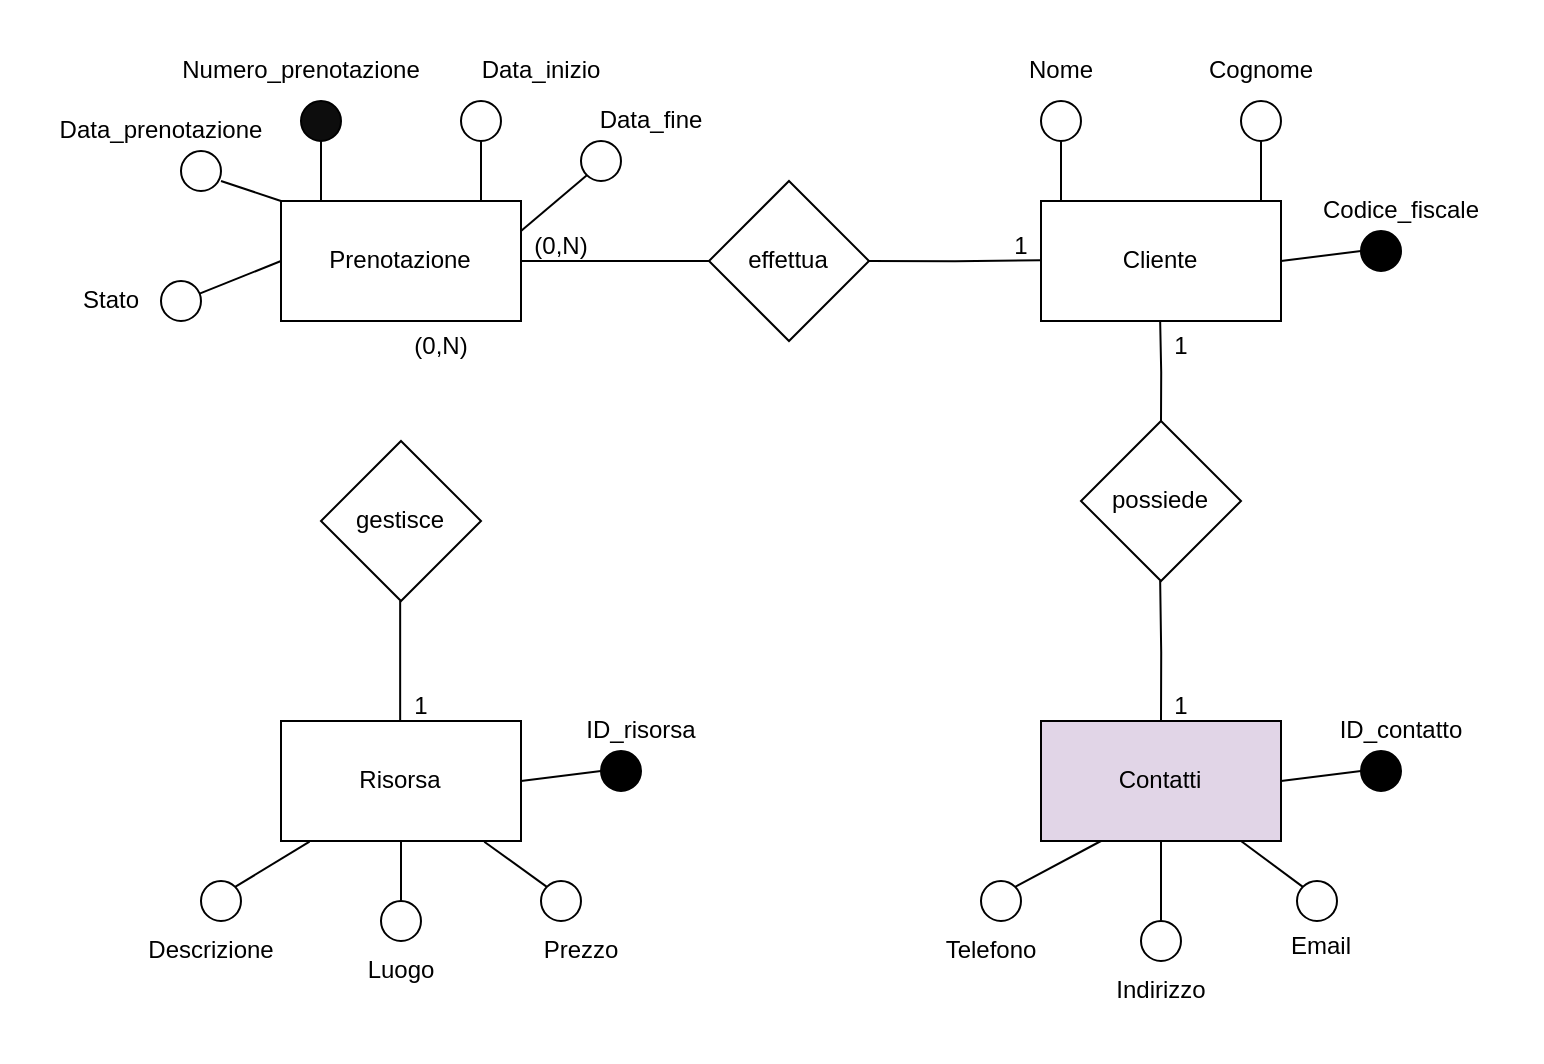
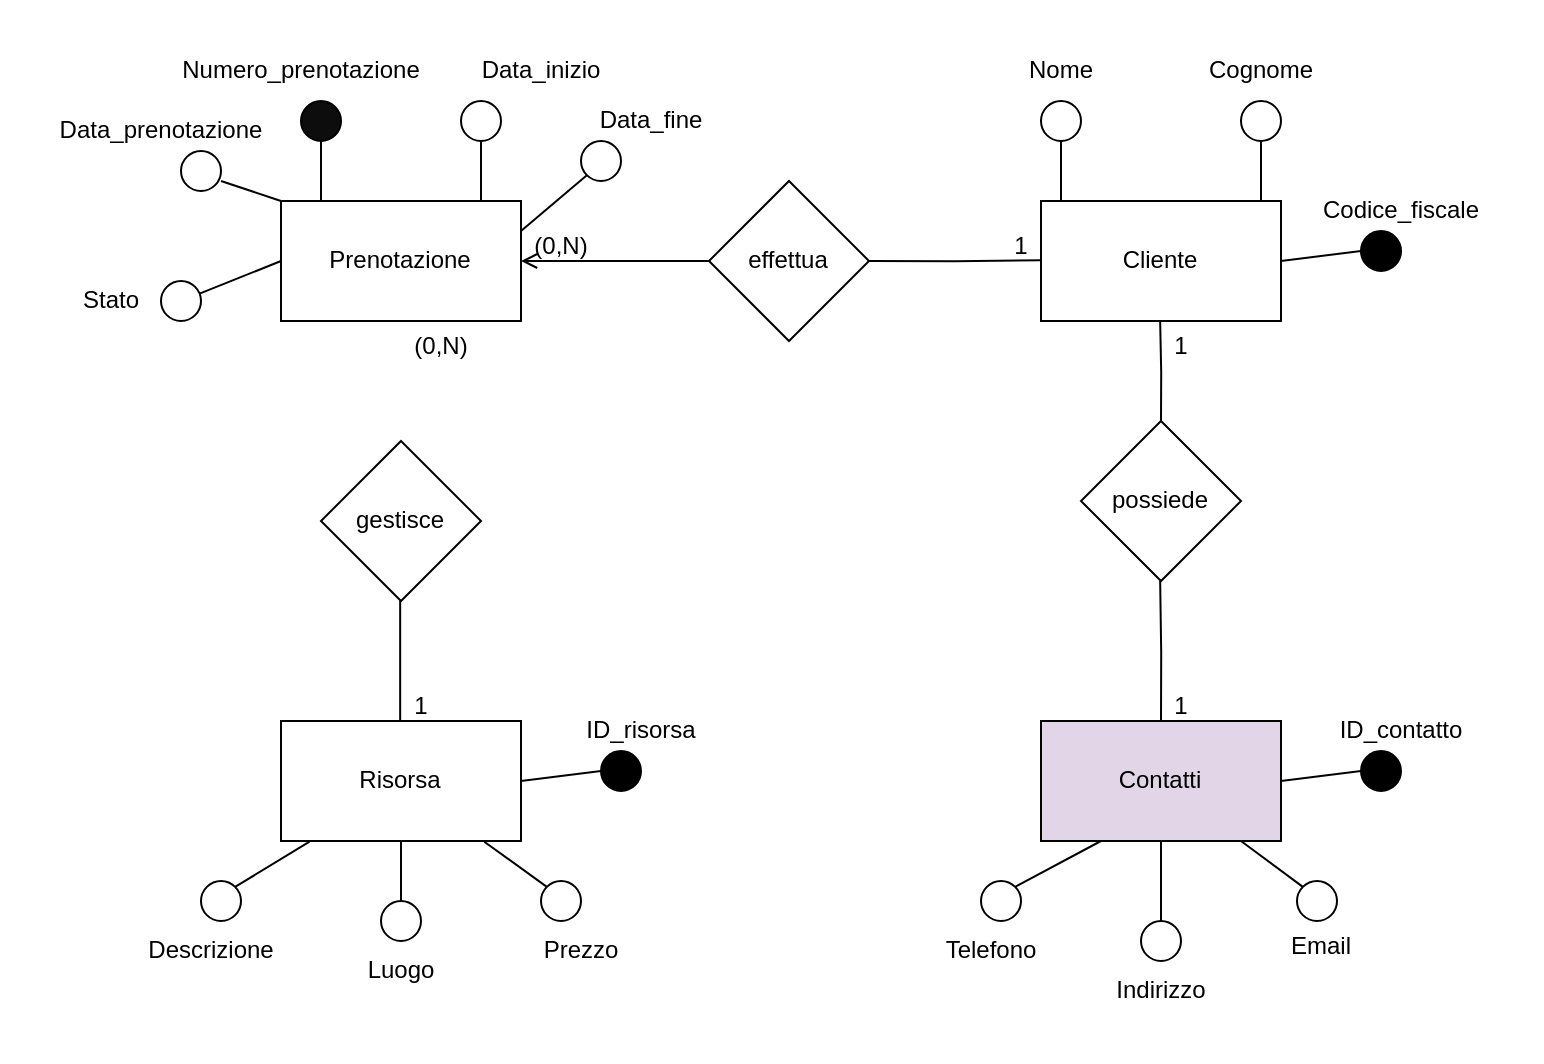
(527, 261) -> (529, 261)
